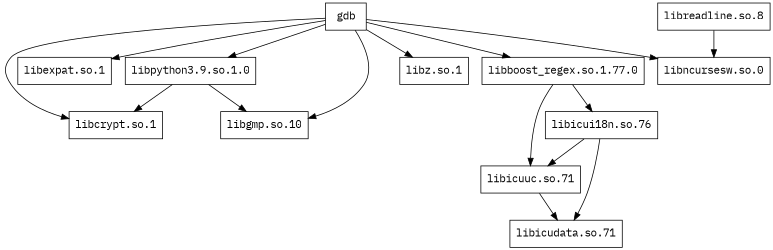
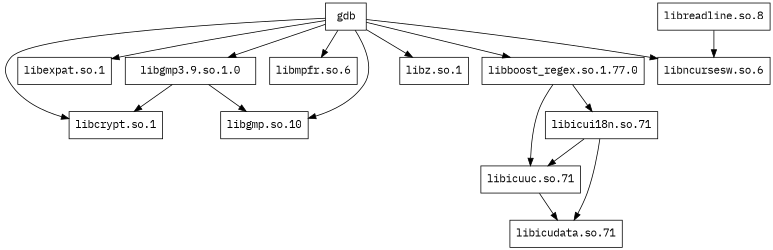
(191, 71) -> (191, 71)
none -> (313, 71)
(714, 71) -> (714, 71)
(602, 125) -> (602, 125)
